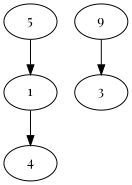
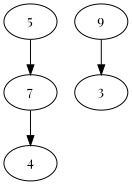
(30, 92) -> (30, 92)
